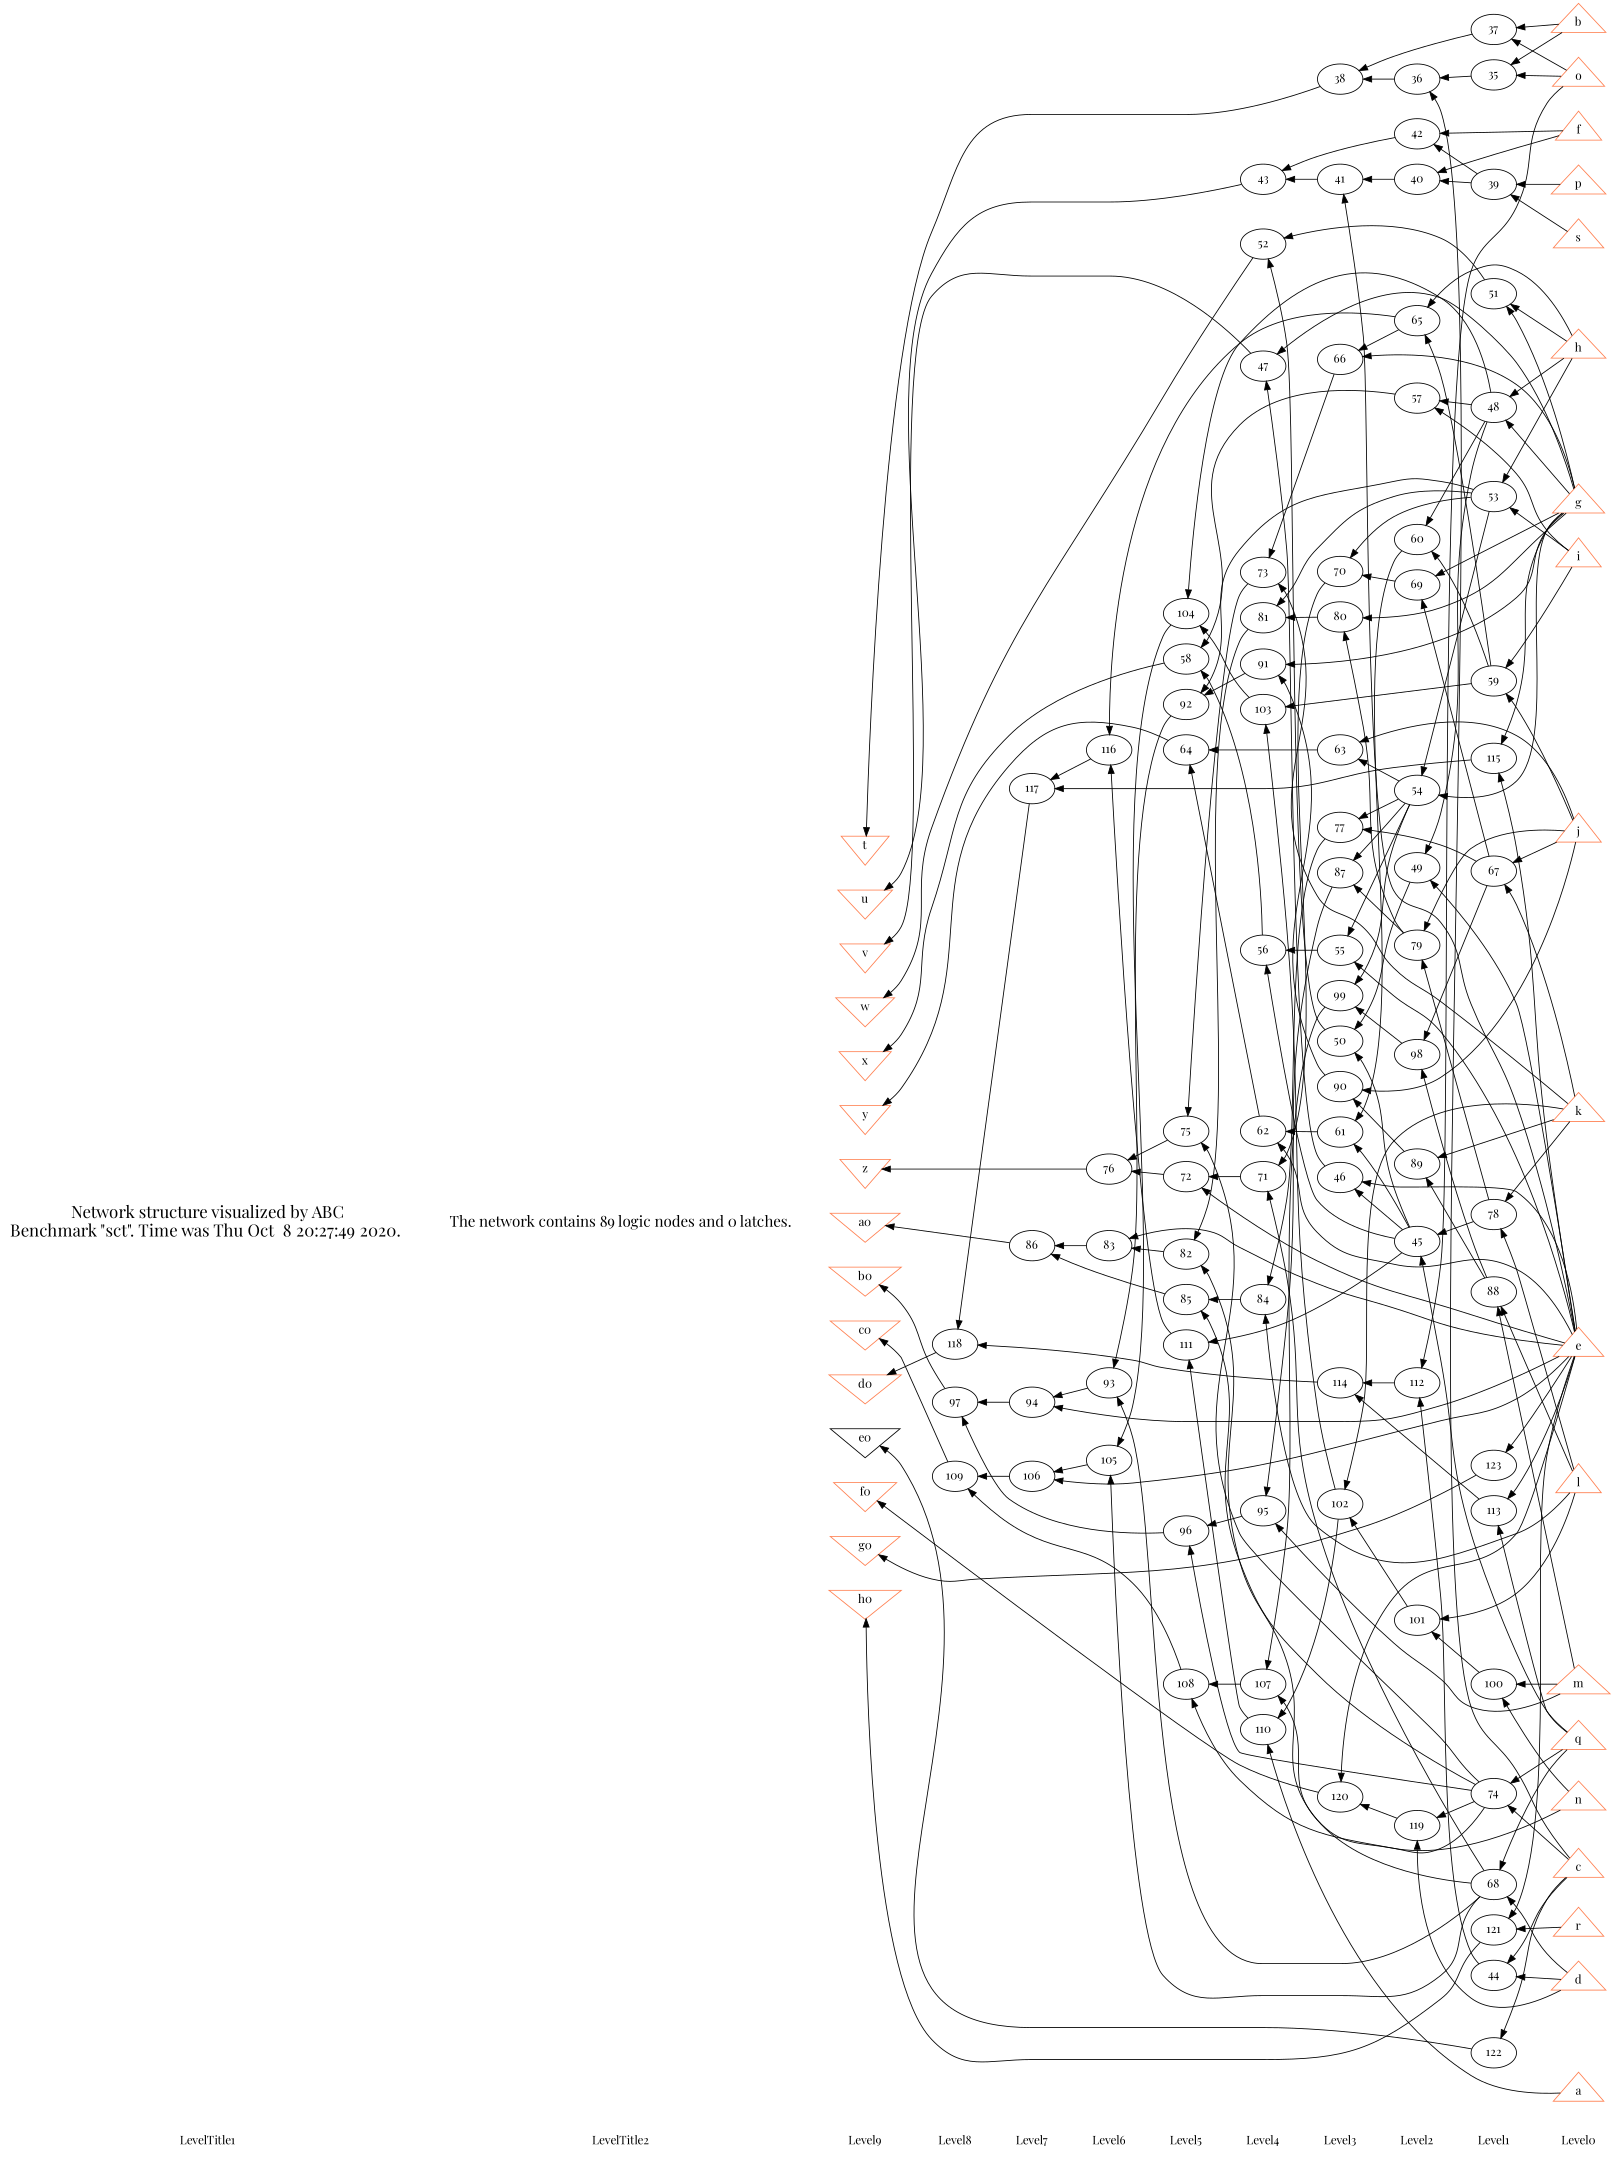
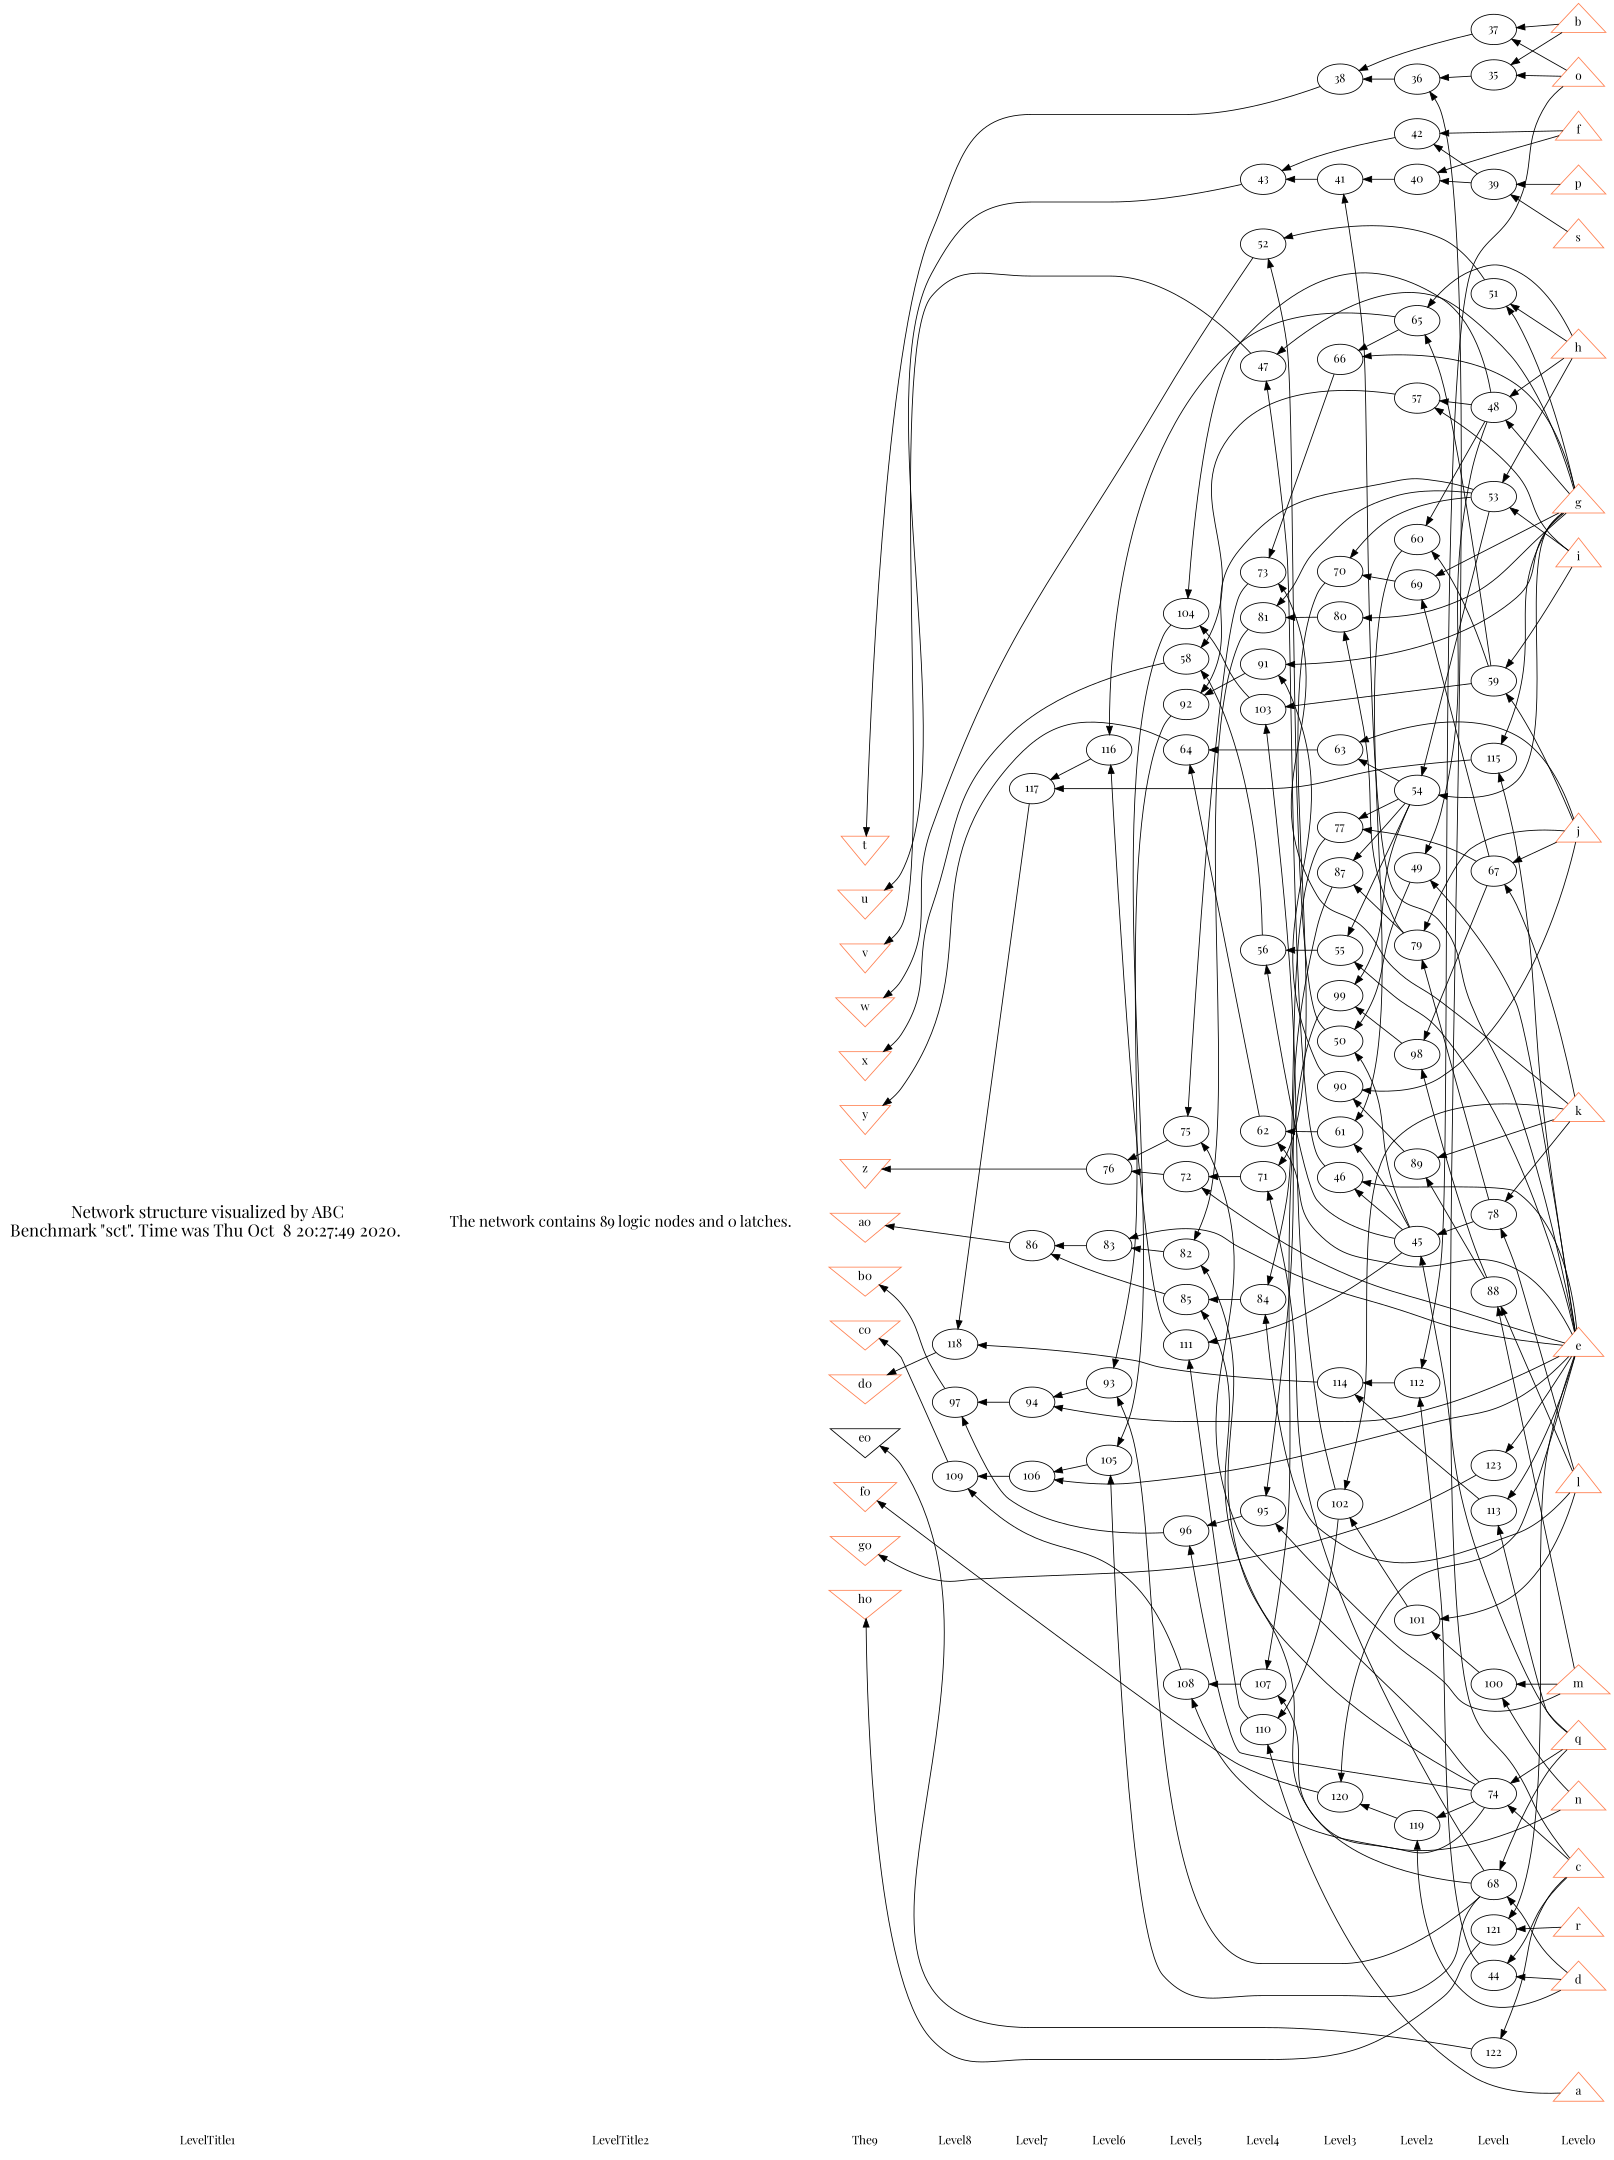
(865, 2141) -> (865, 2141)
